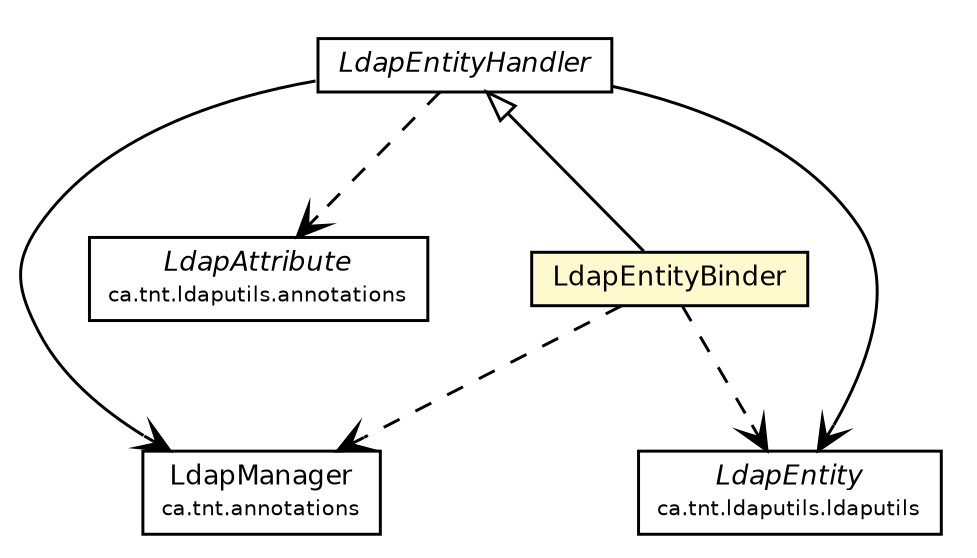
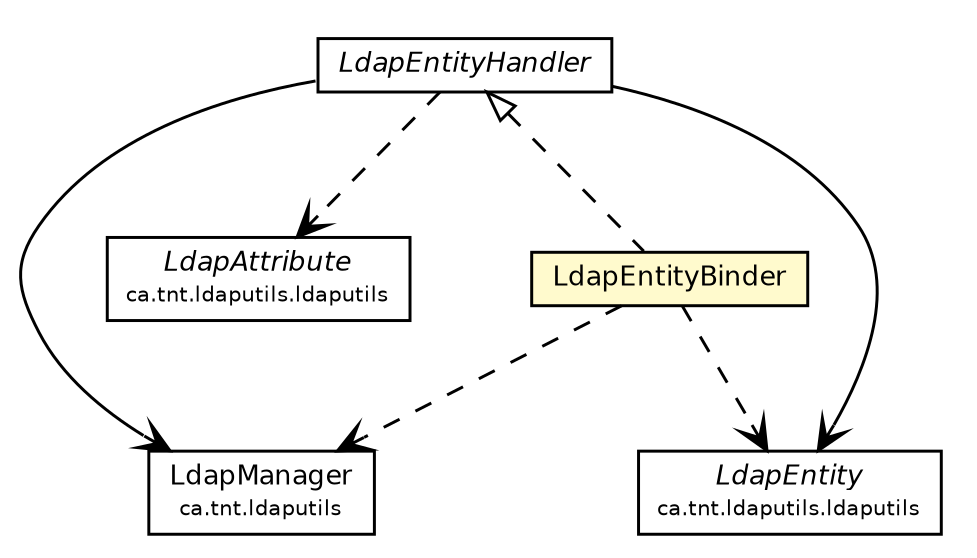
(576, 182) -> (576, 182)
(259, 295) -> (259, 295)
(262, 509) -> (262, 509)
